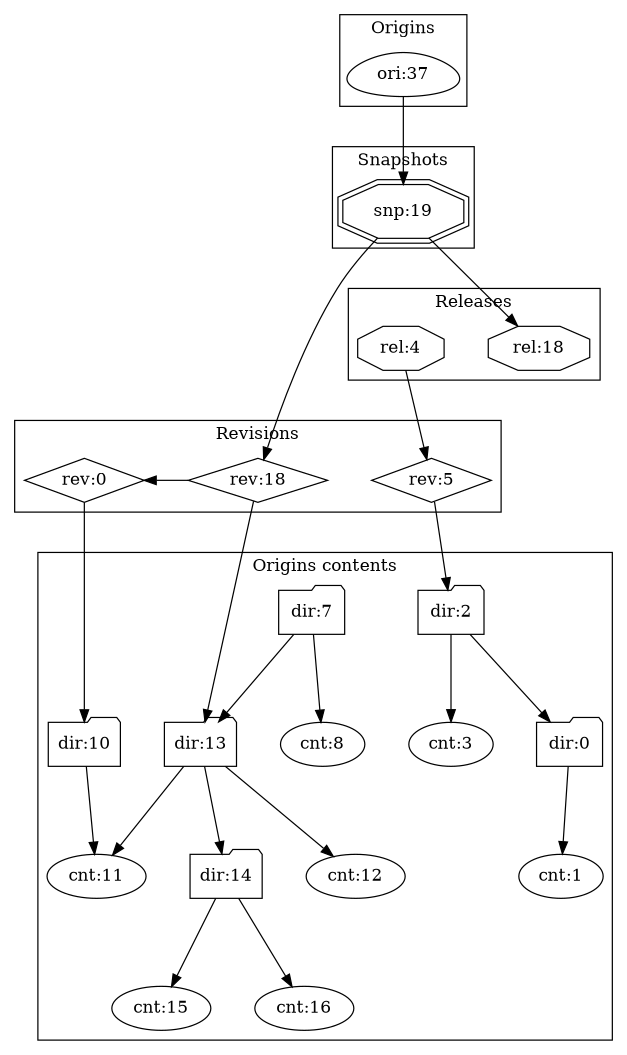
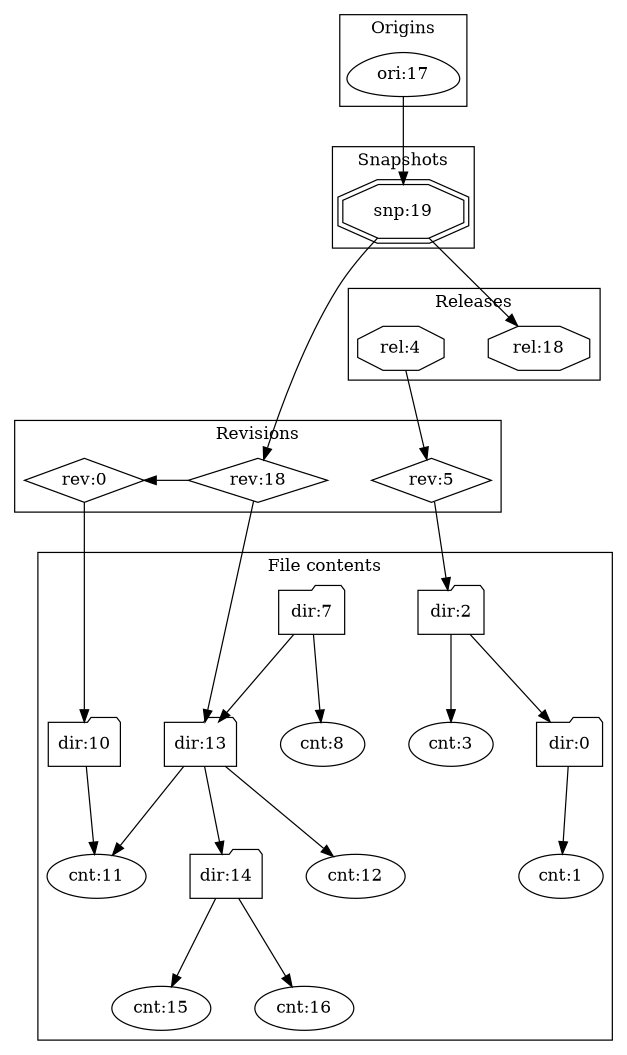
(403, 75) -> (403, 75)
(325, 566) -> (325, 566)
